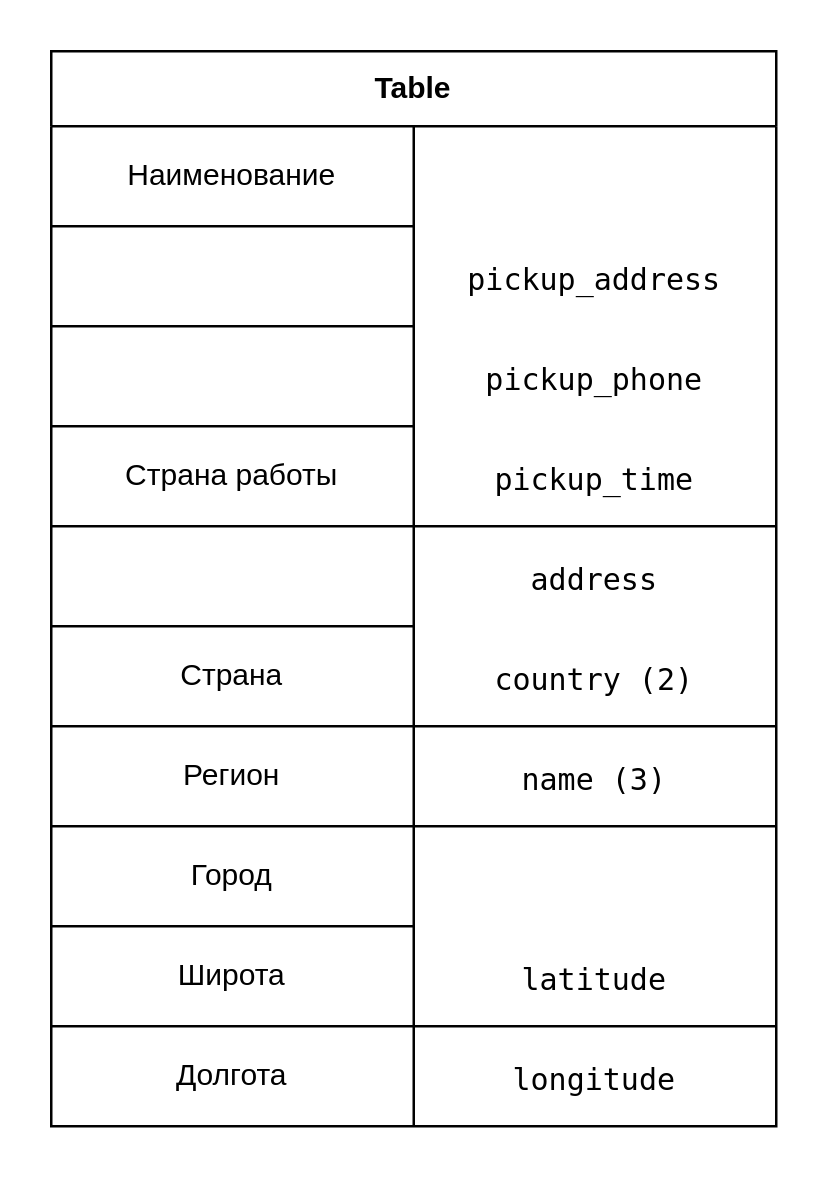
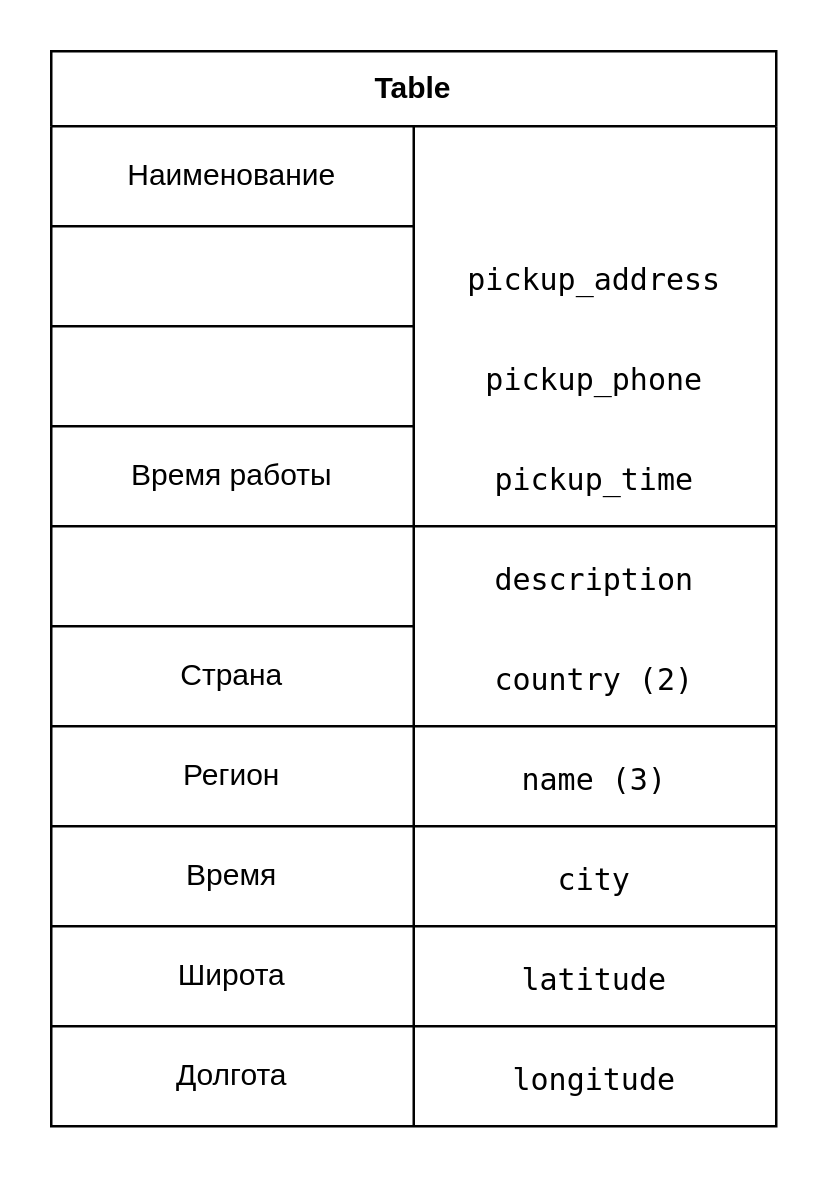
(233, 476) -> (233, 476)
(595, 576) -> (595, 576)
(233, 876) -> (233, 876)
none -> (595, 876)
